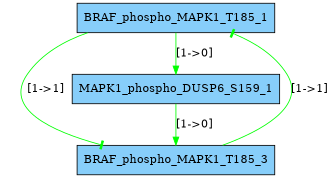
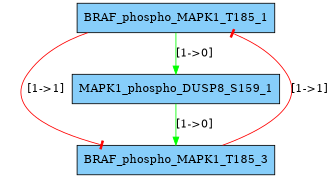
(176, 89) -> (176, 89)
(22, 95) -> (22, 95)
(291, 95) -> (291, 95)
